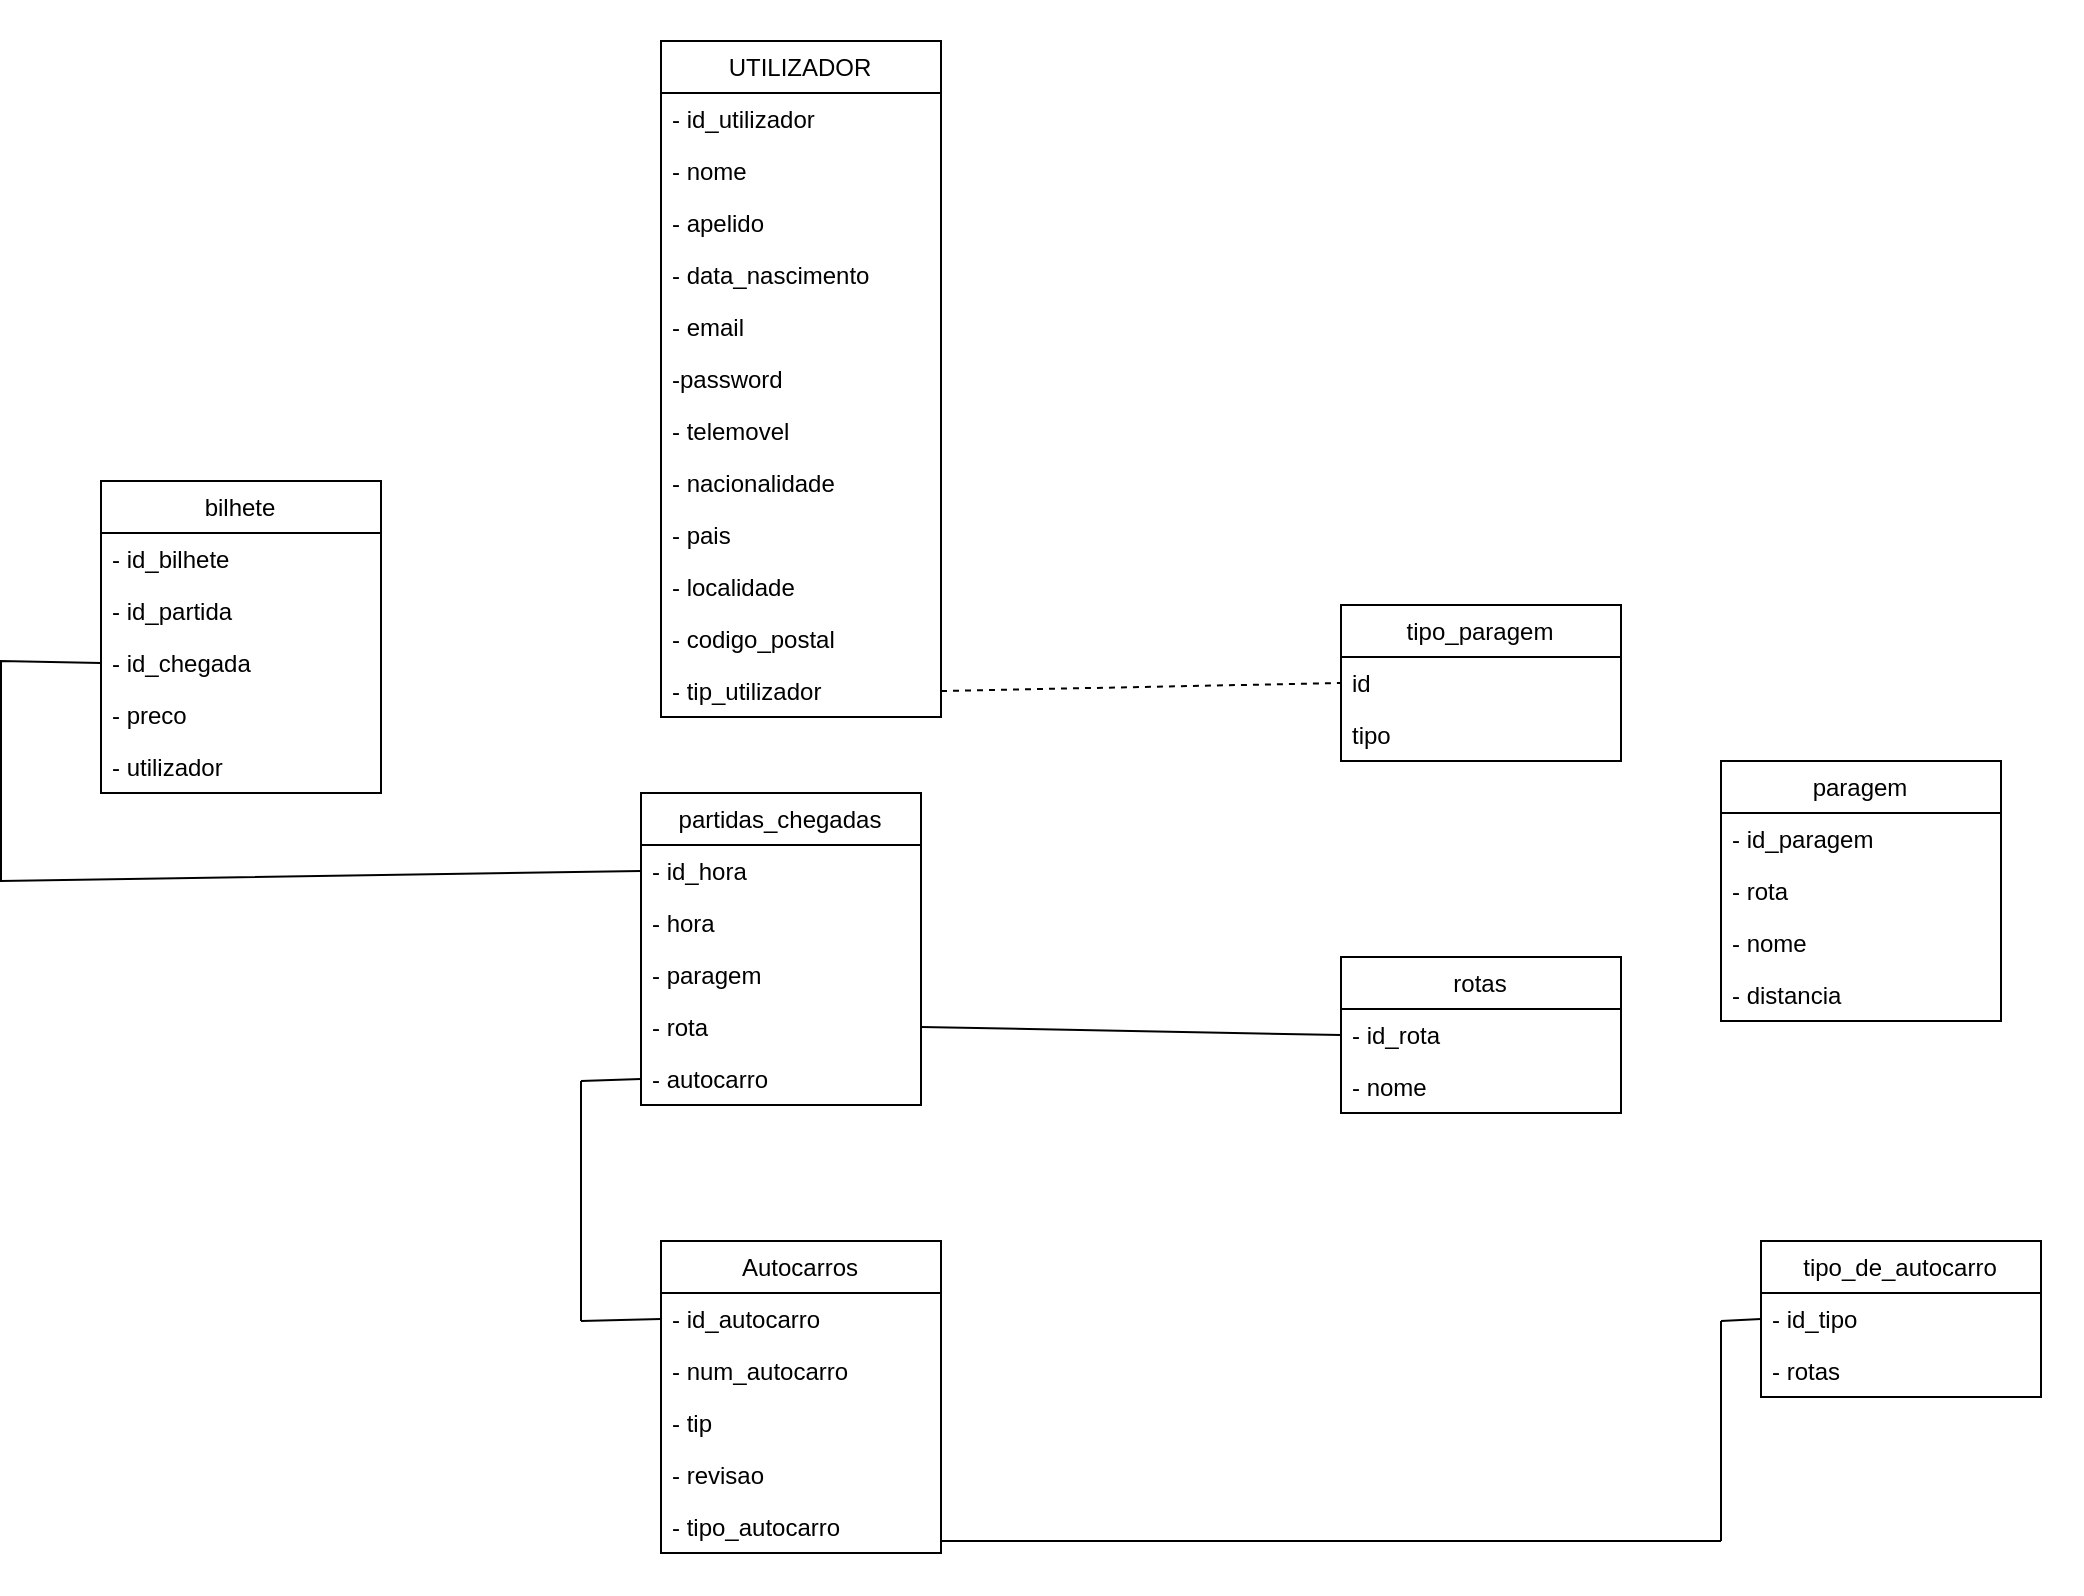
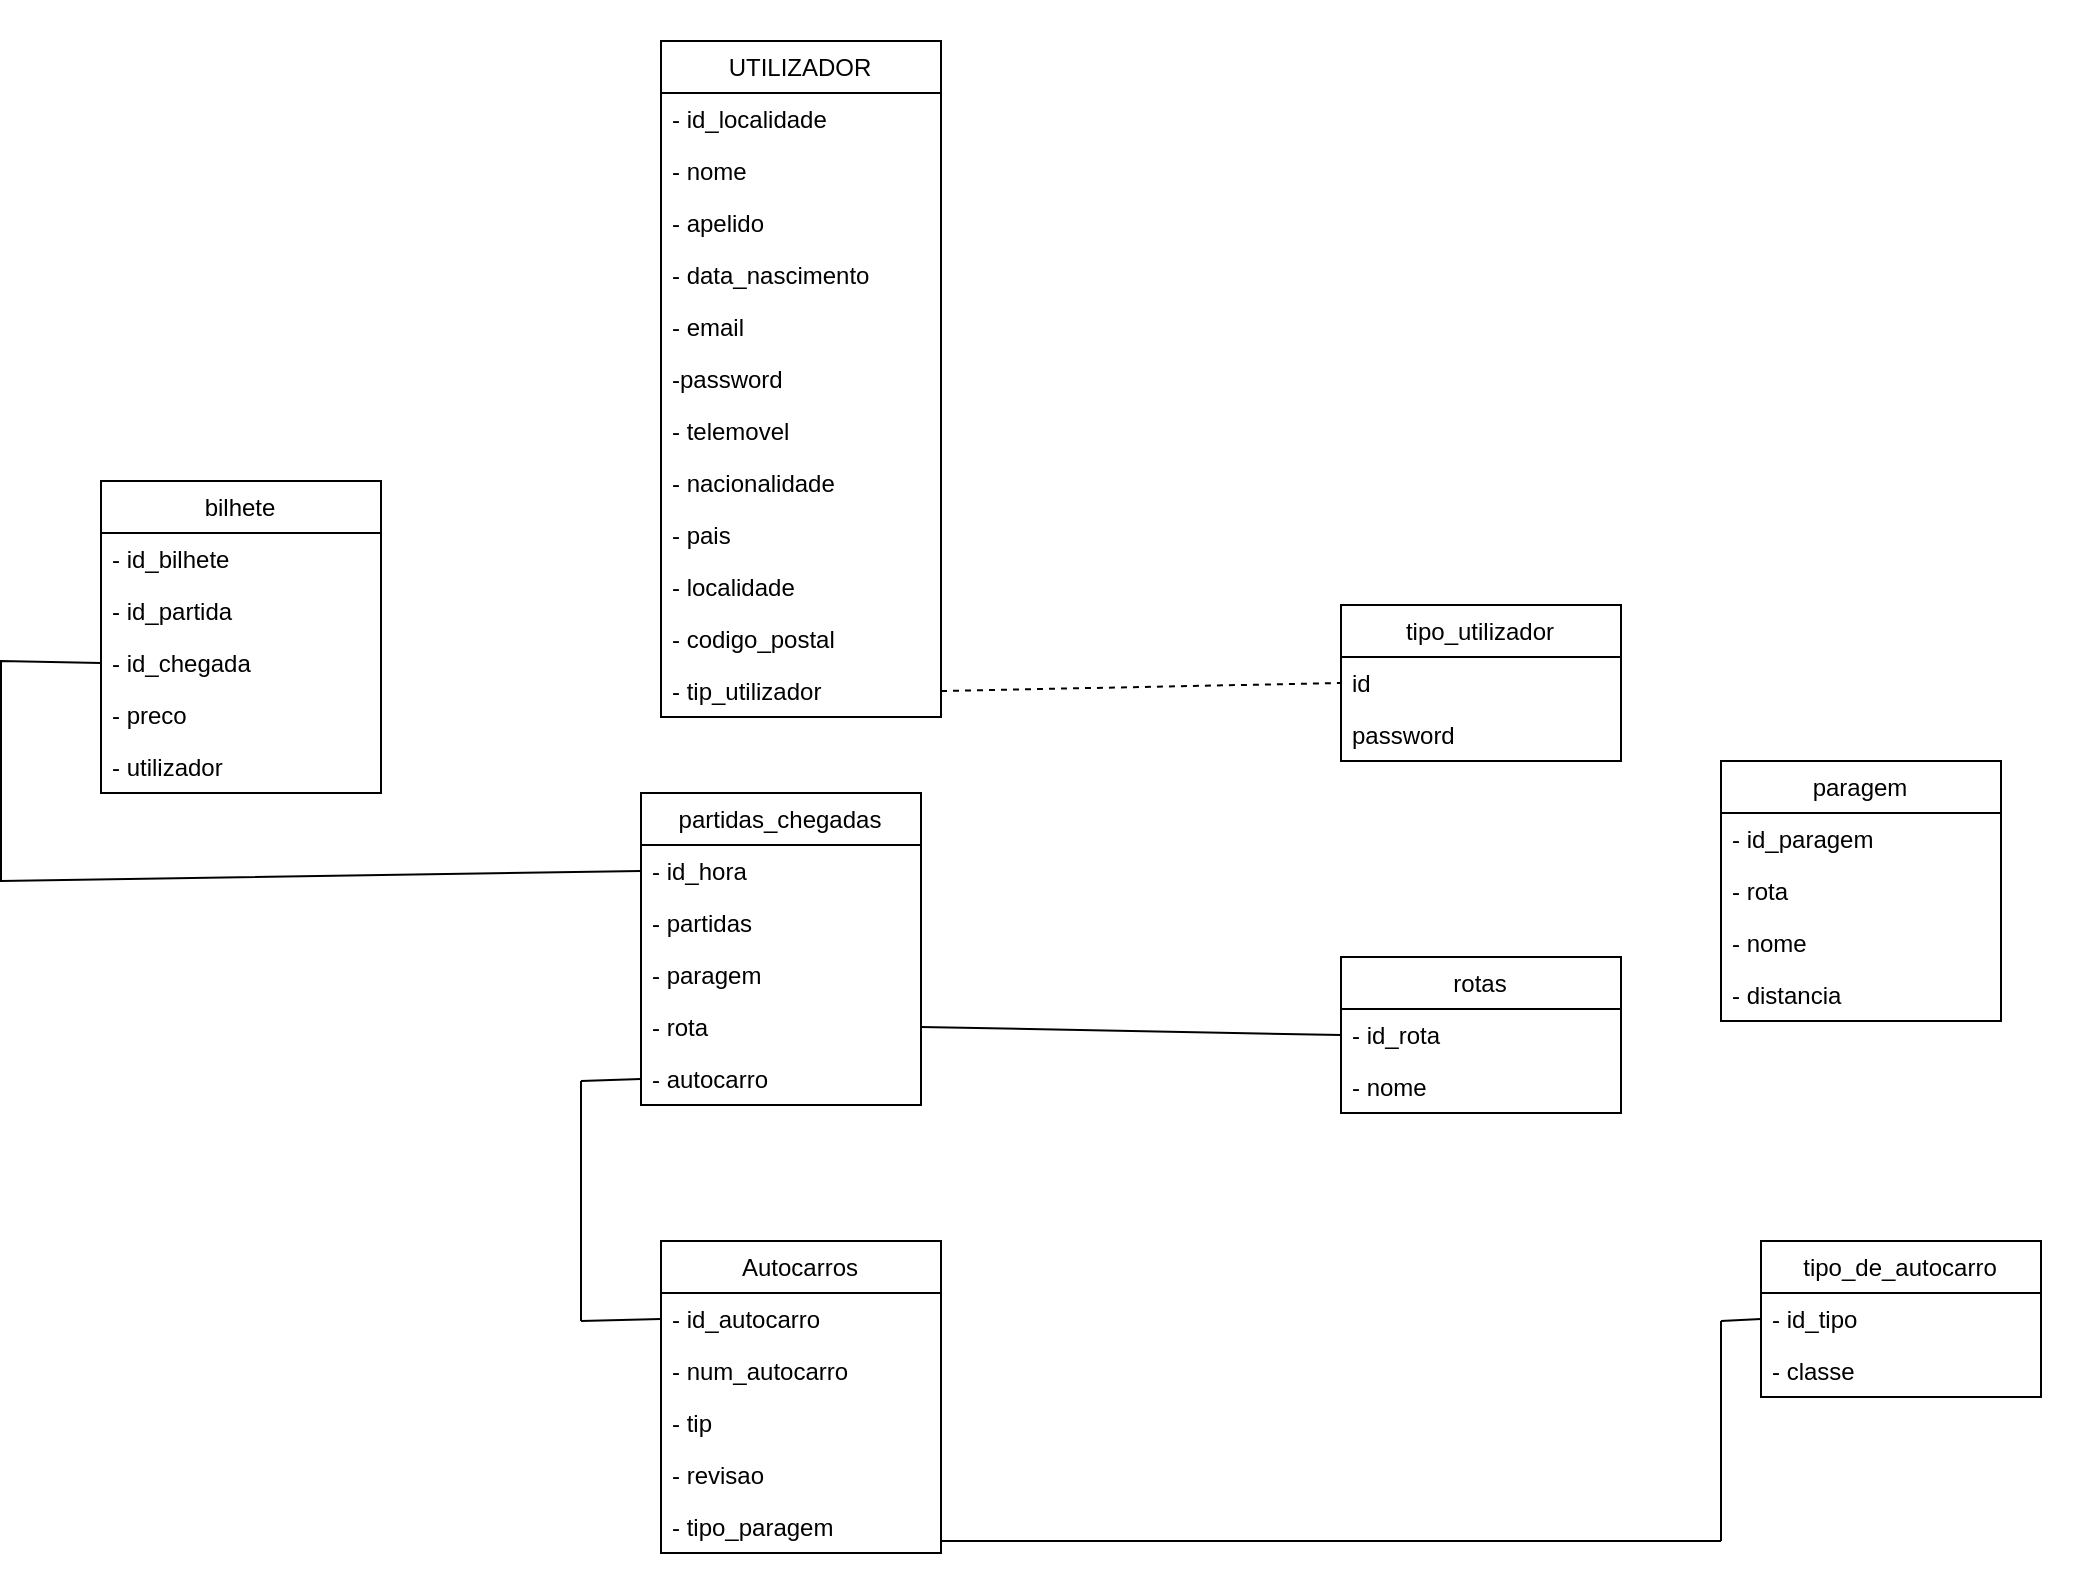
(757, 120) -> (757, 120)
(1480, 632) -> (1480, 632)
(1376, 736) -> (1406, 736)
(689, 924) -> (713, 924)
(1816, 1372) -> (1820, 1372)
(773, 1528) -> (760, 1528)
